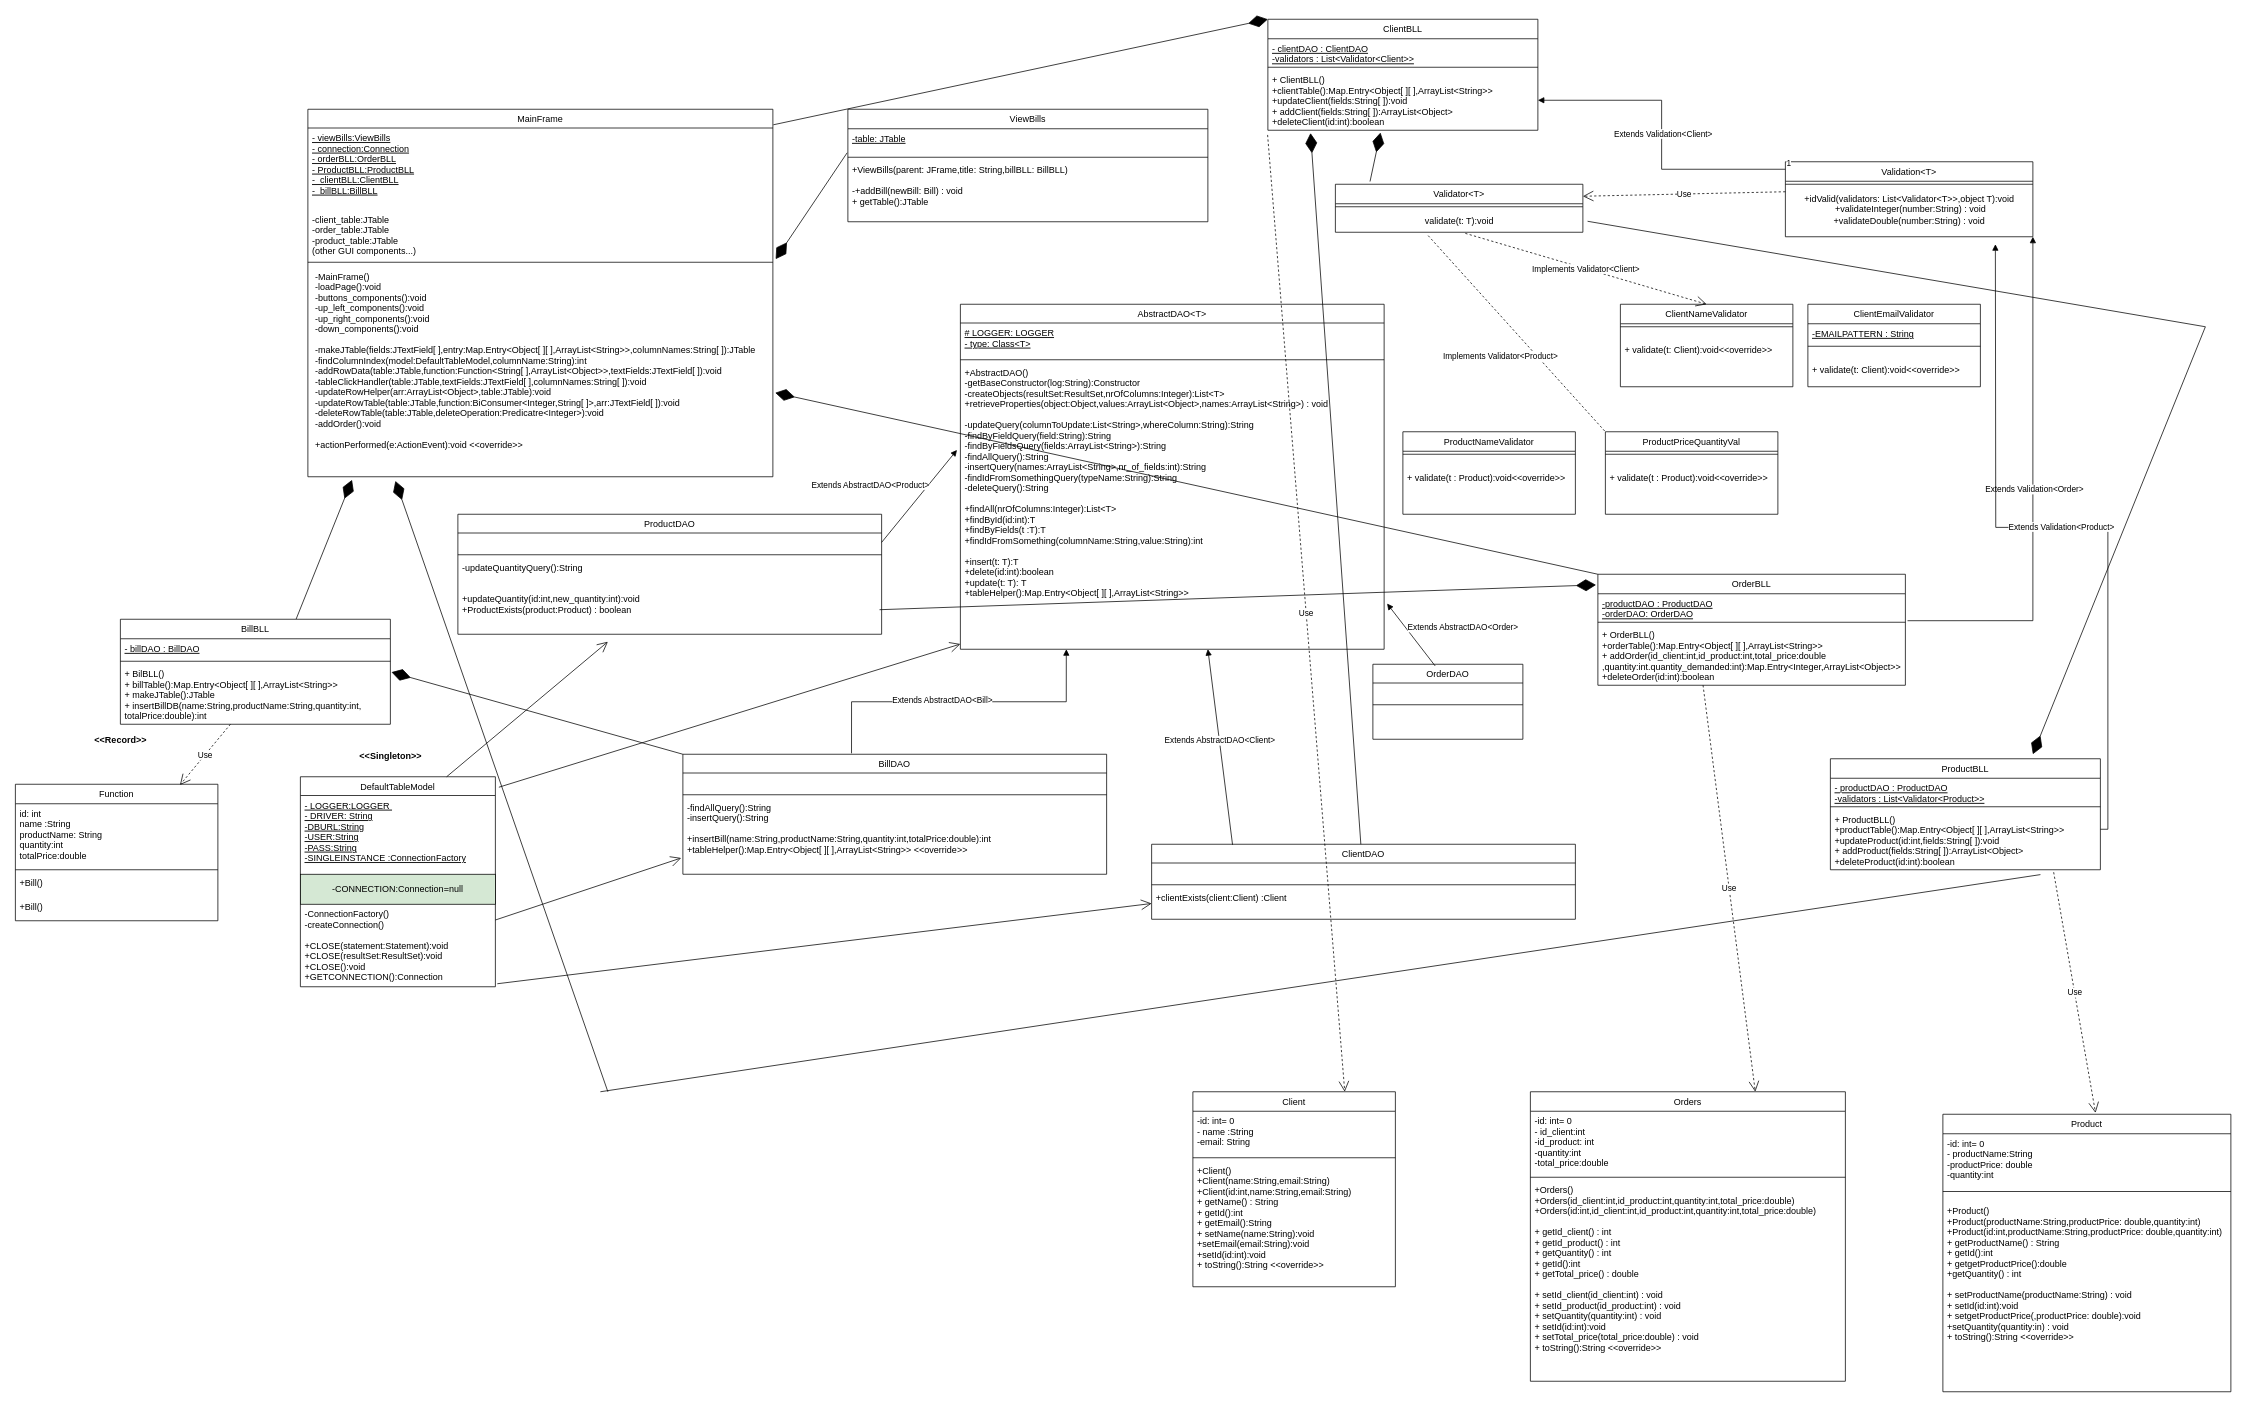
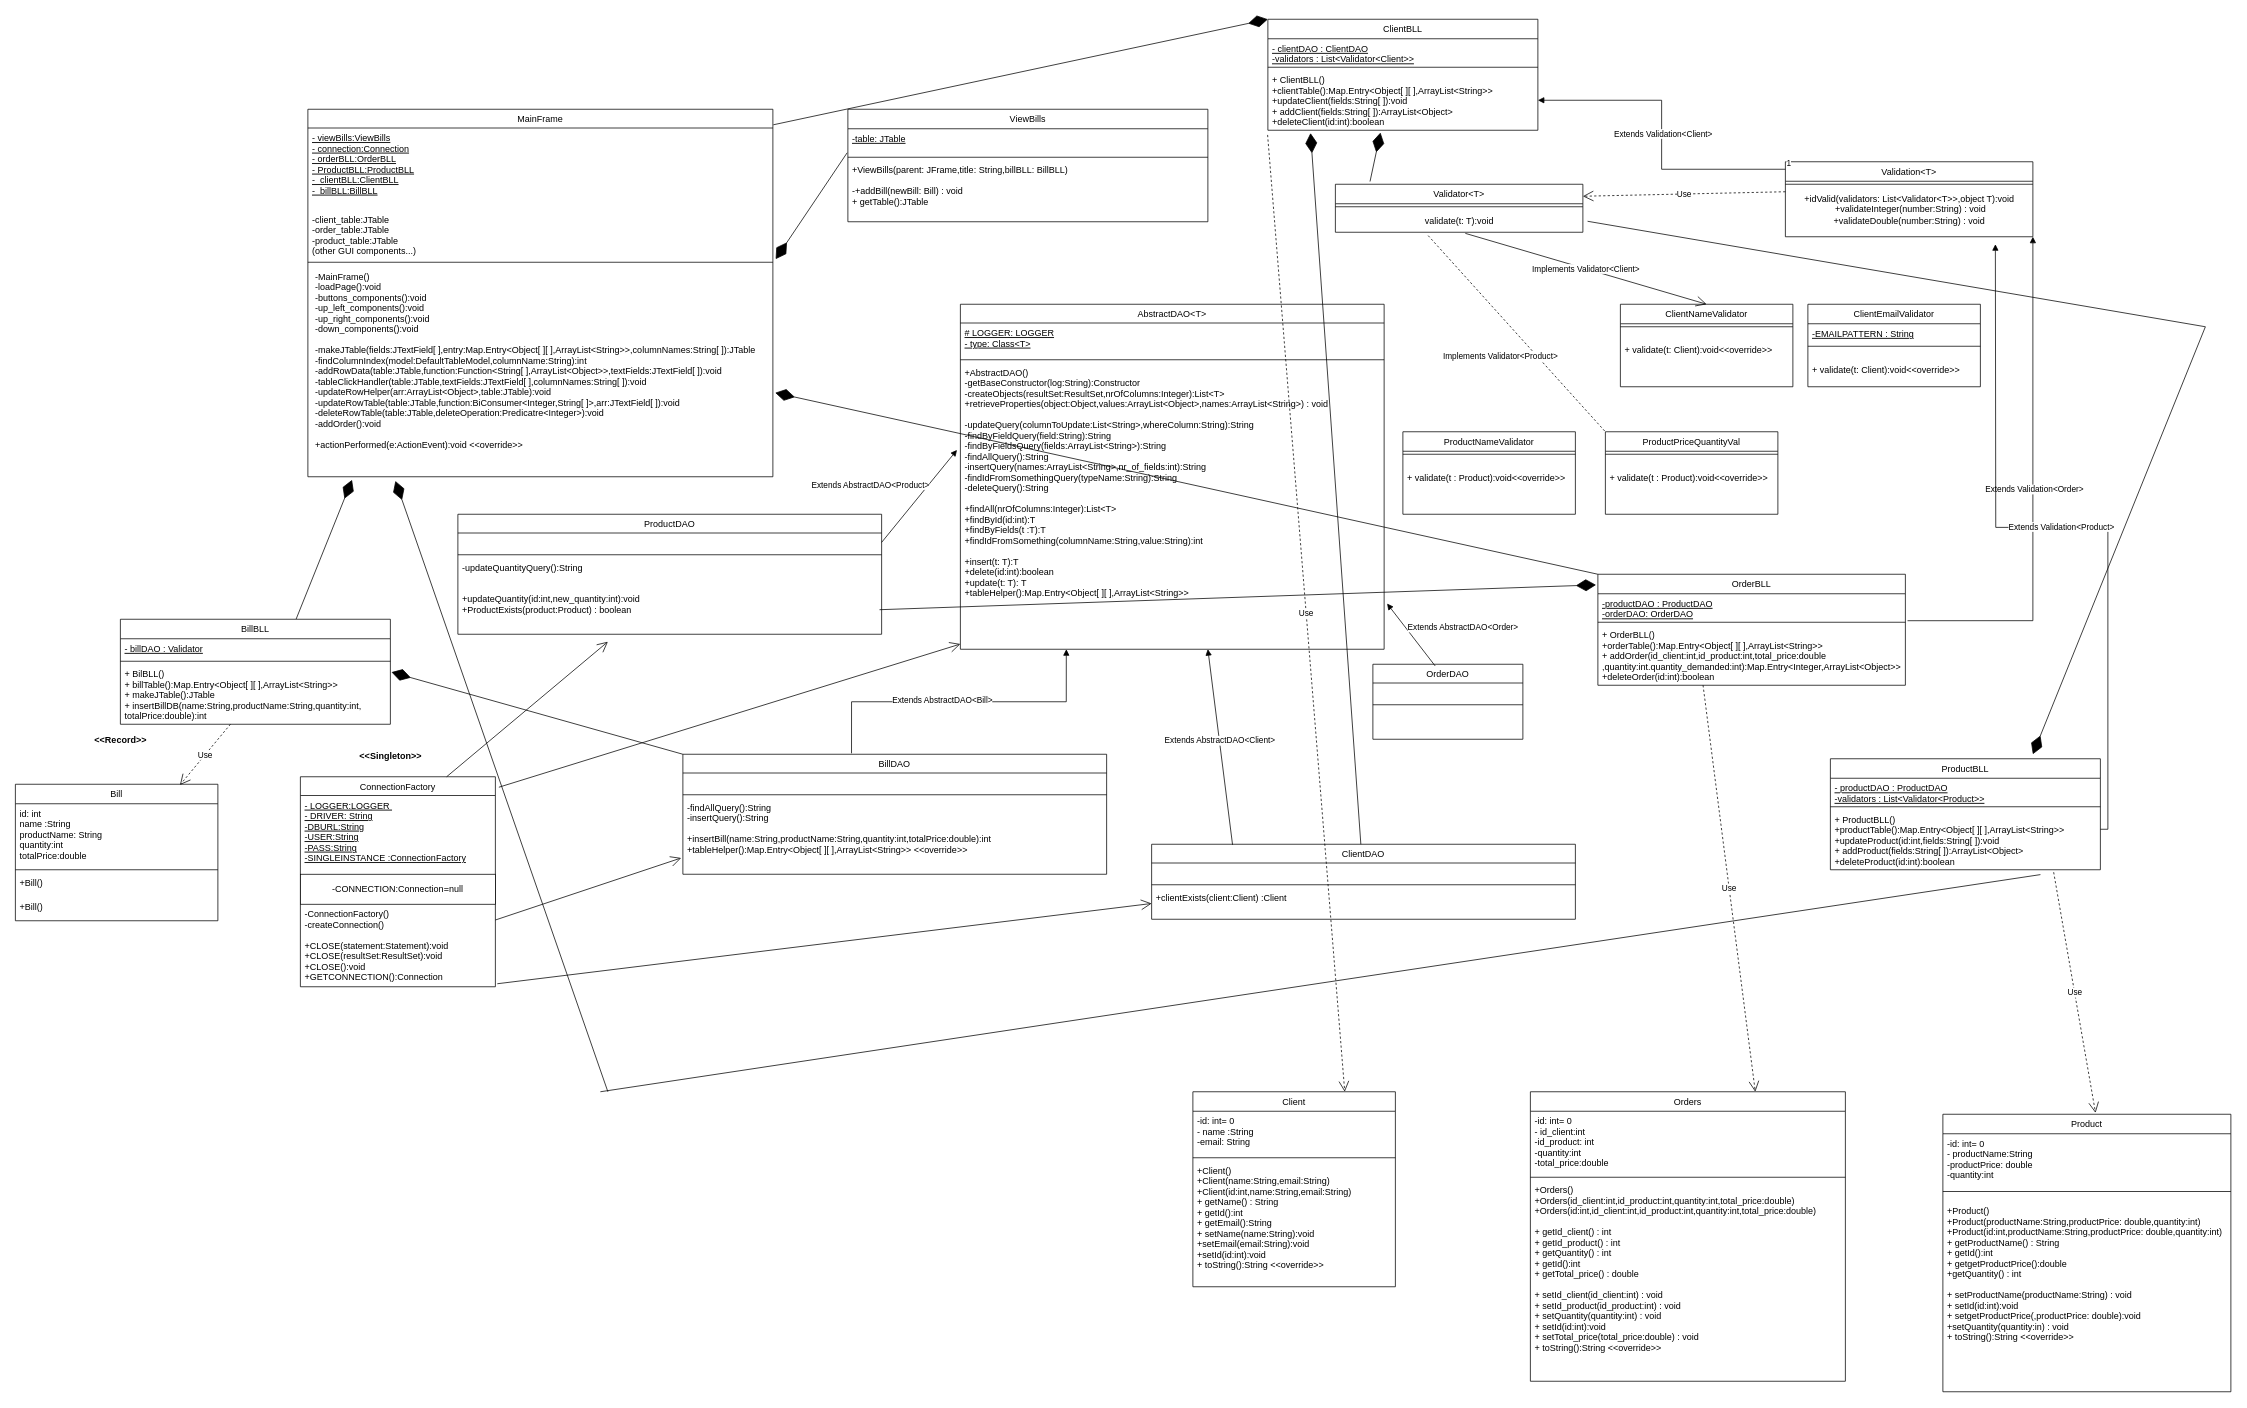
(1518, 249) -> (1518, 249)
(161, 649) -> (167, 649)
(398, 787) -> (398, 787)
(116, 794) -> (116, 794)
(398, 889) -> (398, 889)
